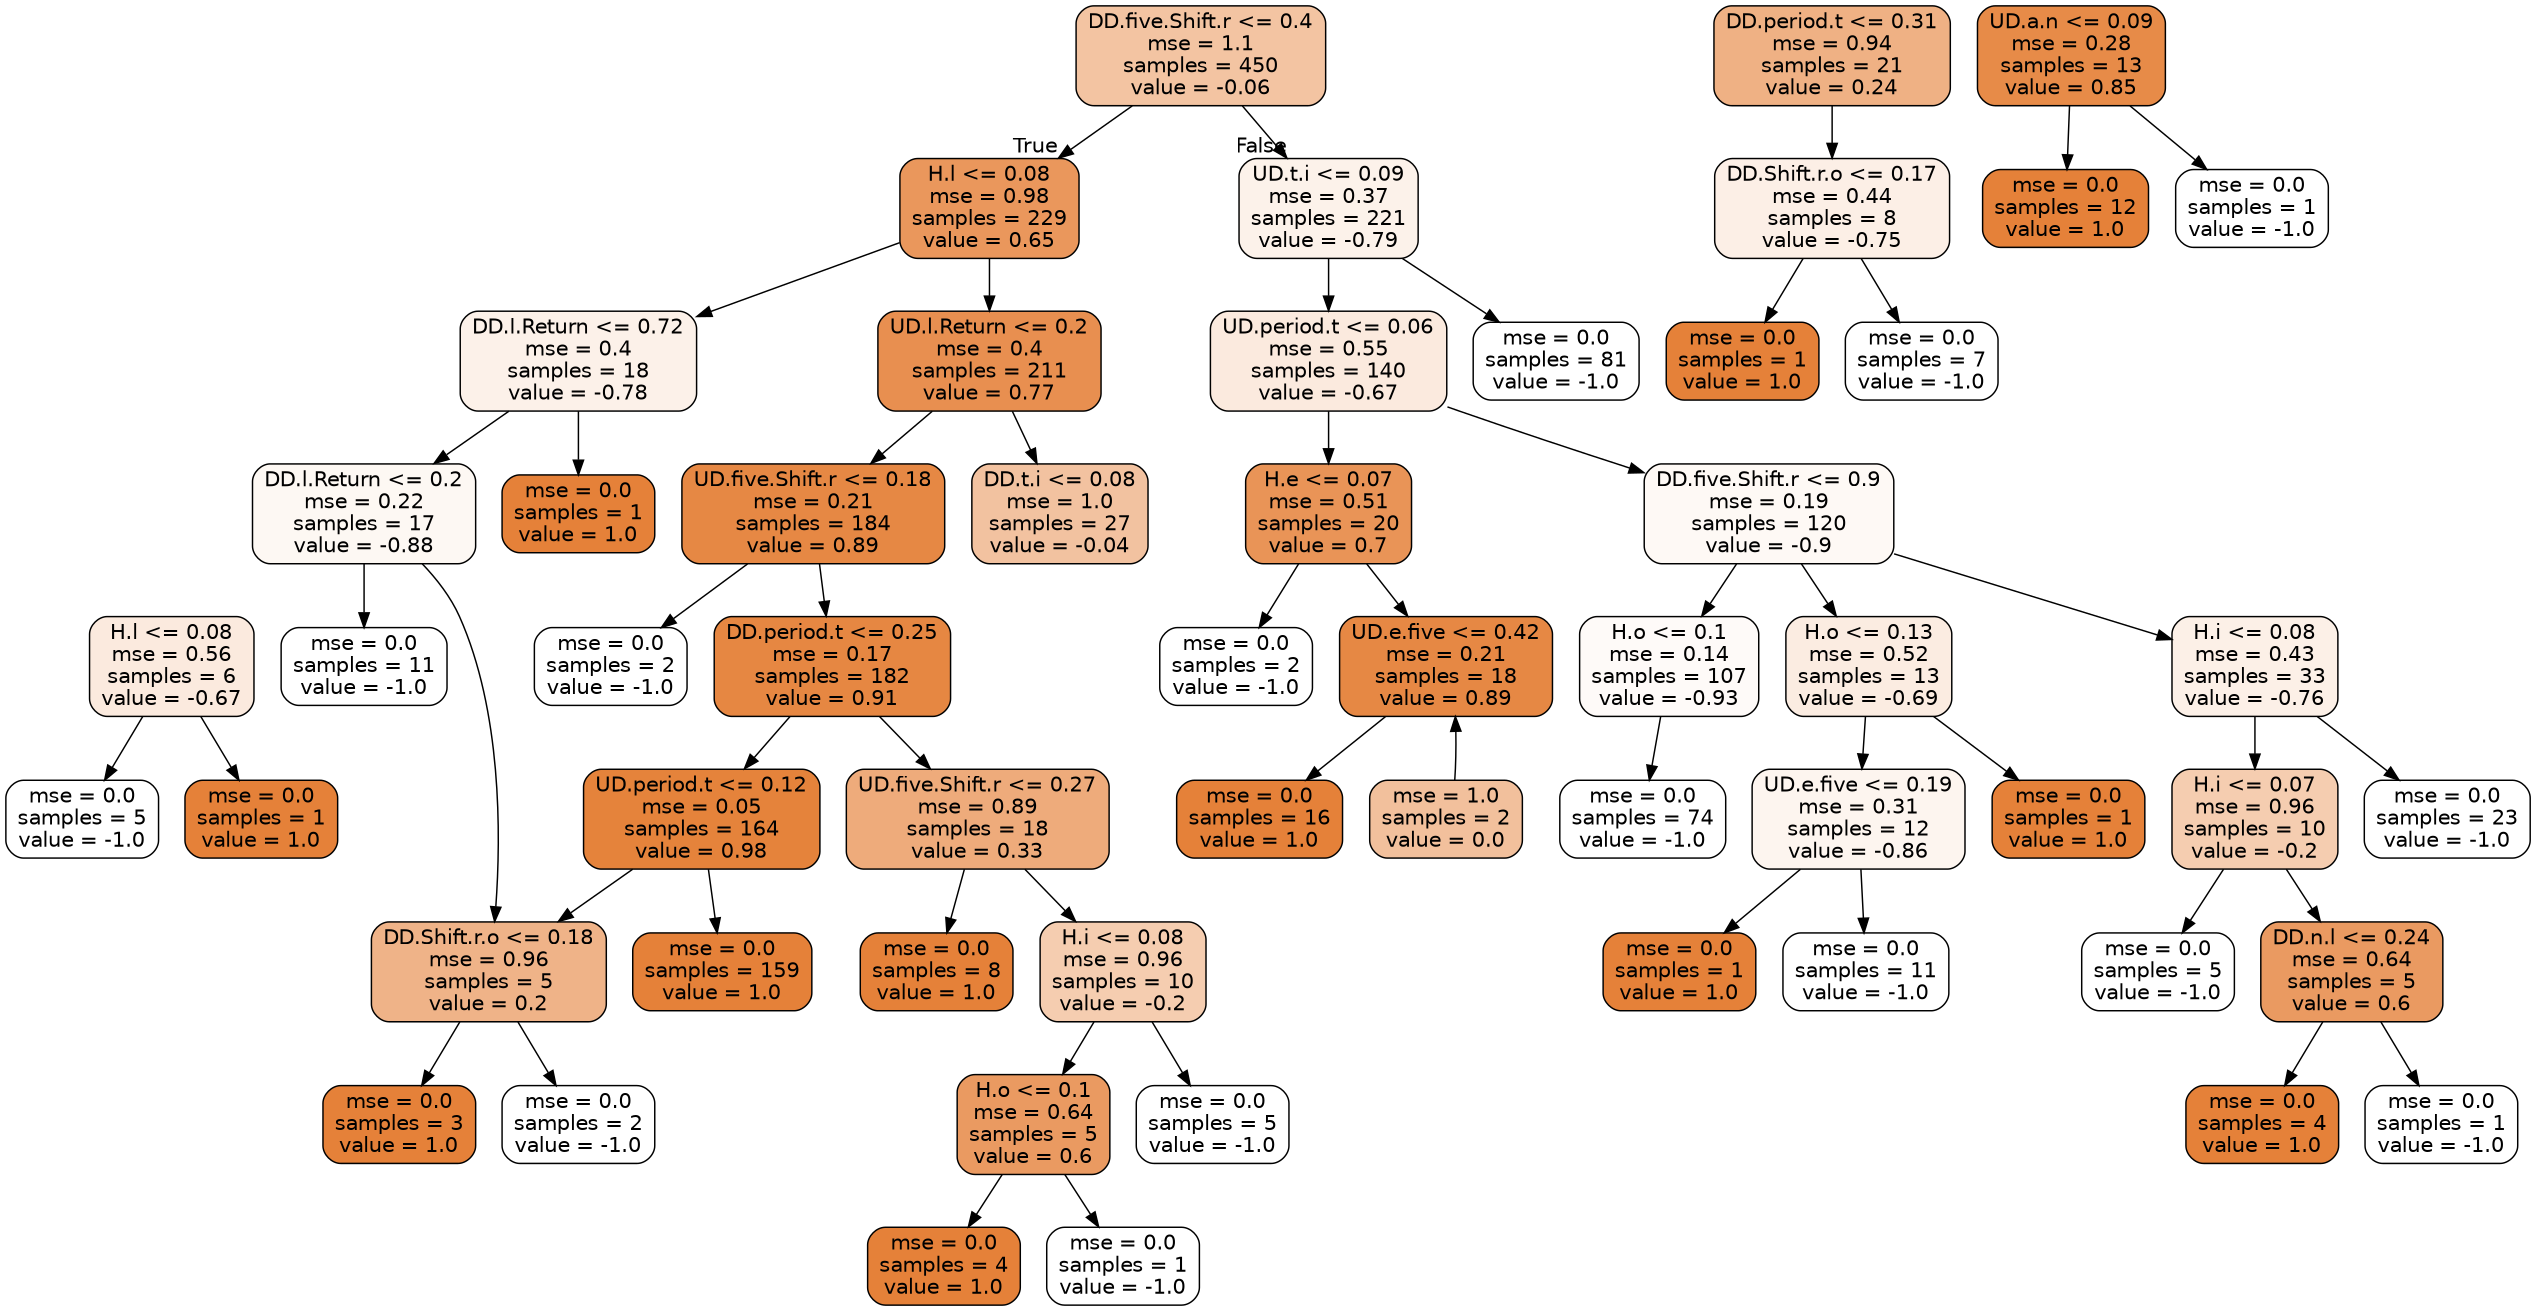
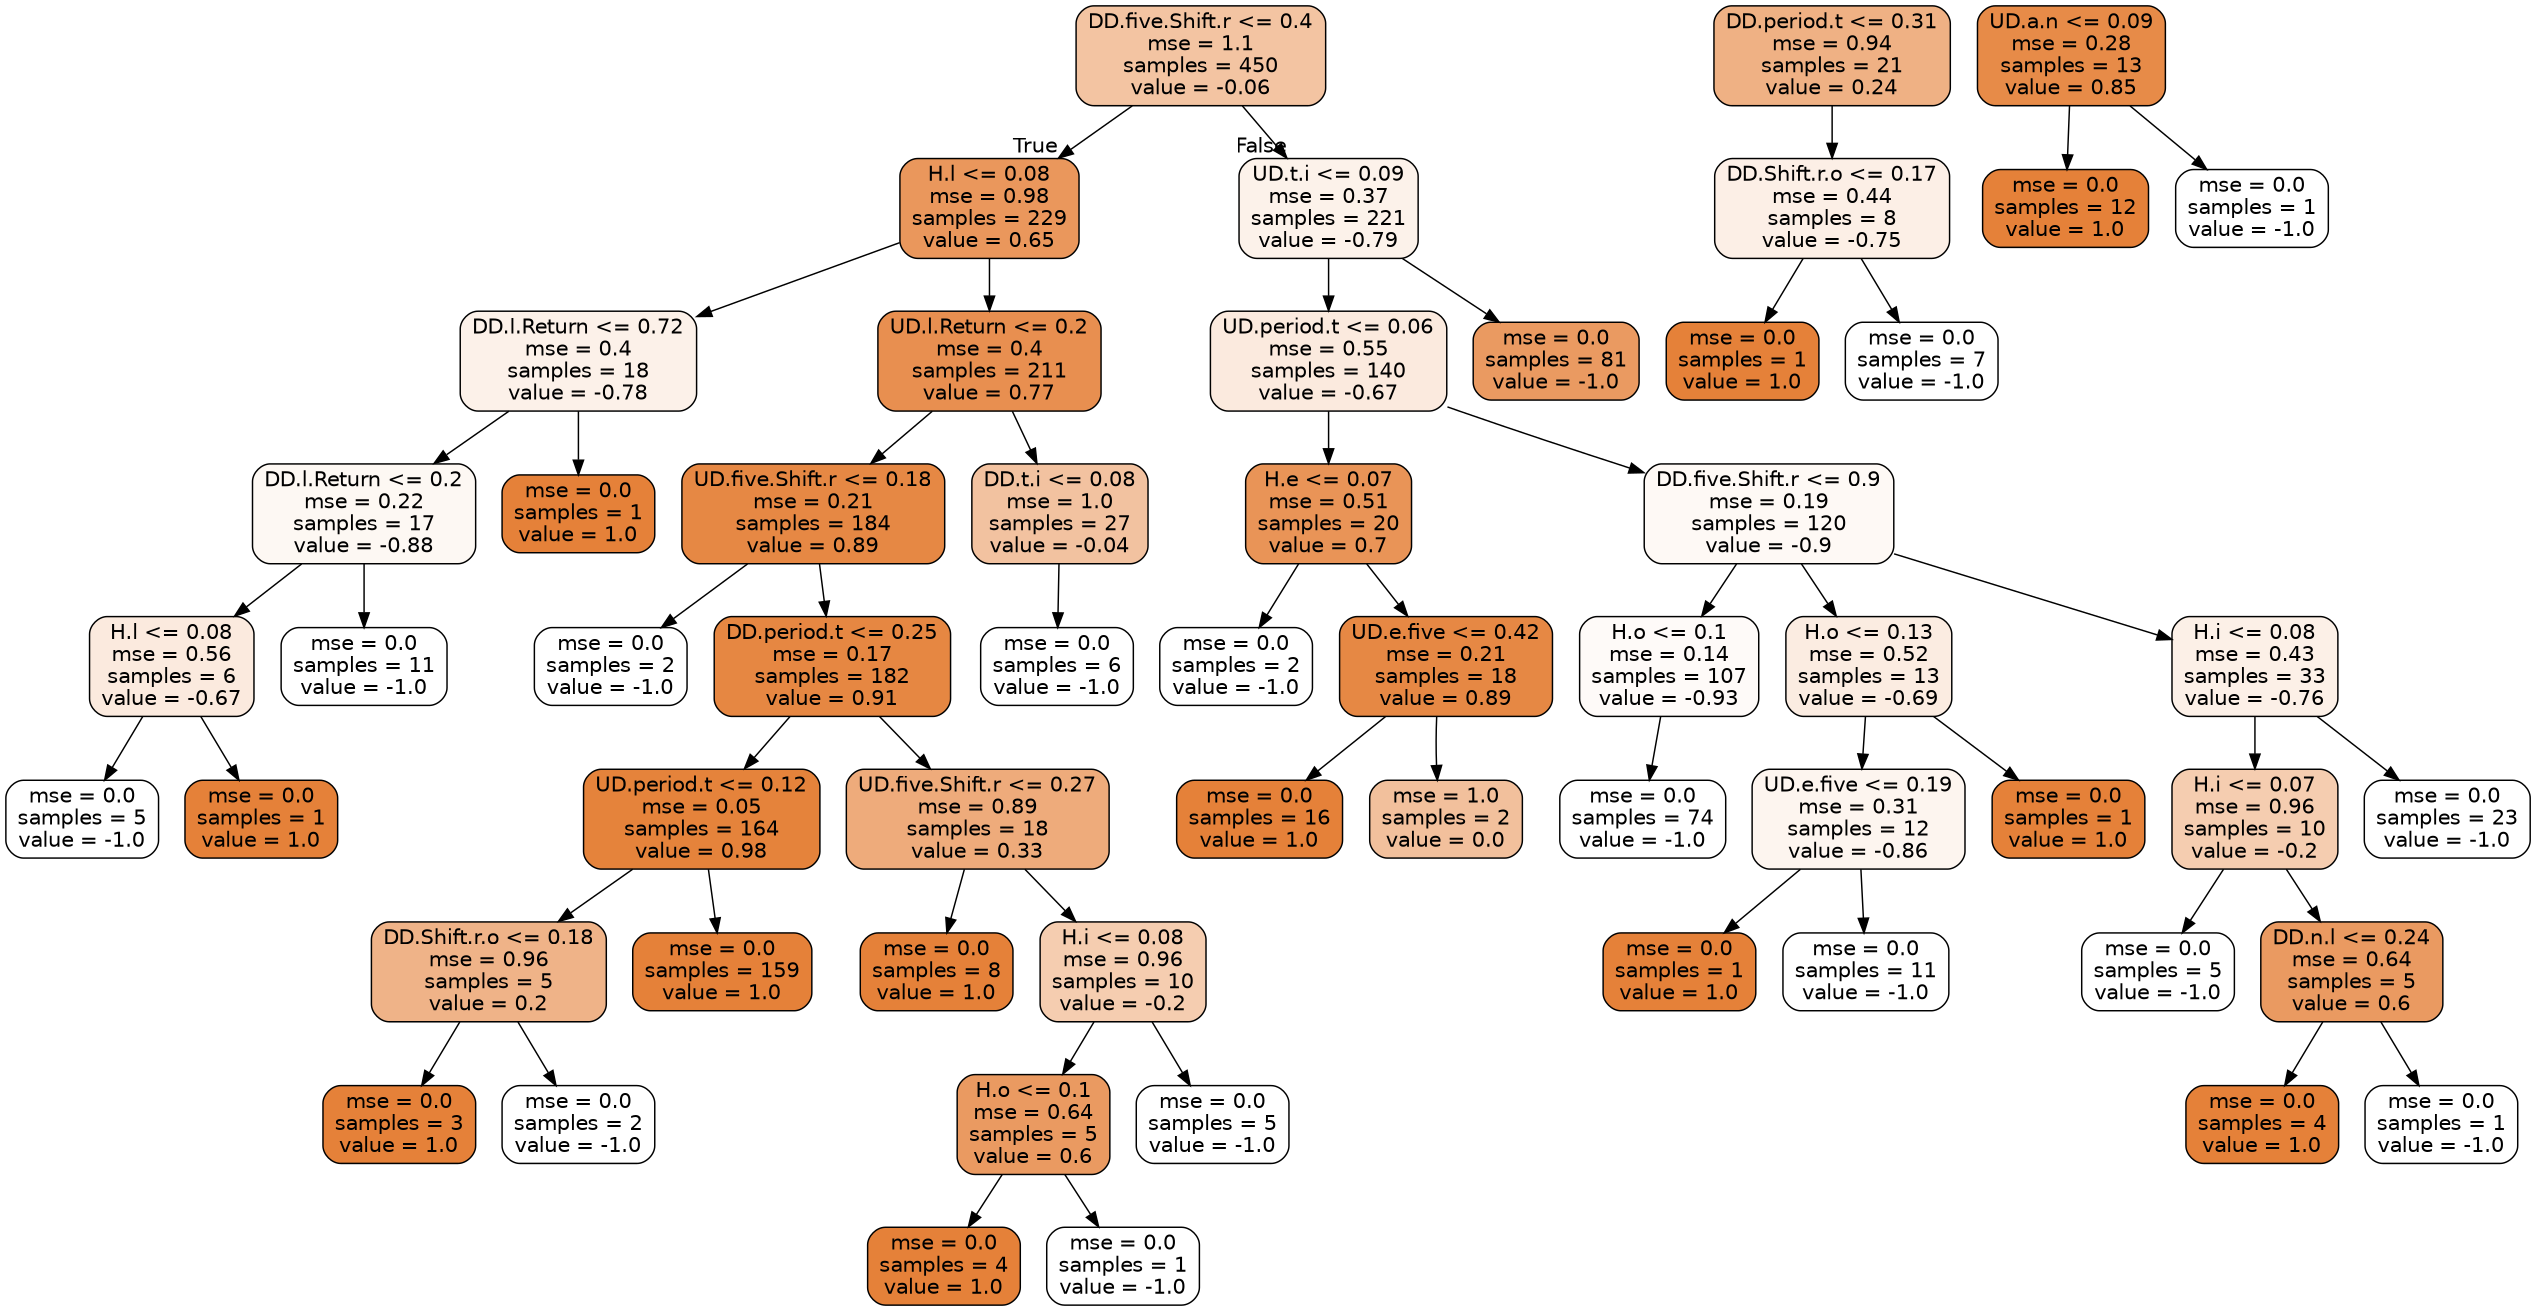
(1556, 361) -> (1556, 361)
none -> (1057, 666)
(490, 727) -> (274, 585)
(1456, 756) -> (1436, 741)
